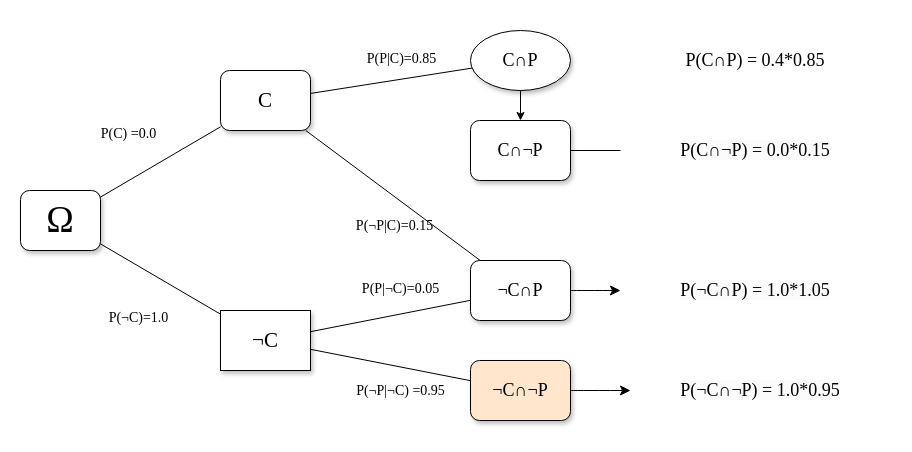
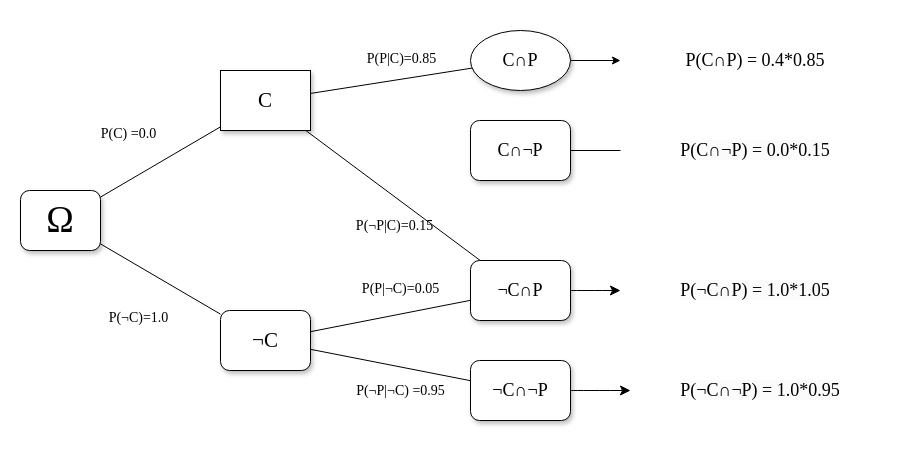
(266, 101) -> (266, 101)
(521, 110) -> (592, 61)
(266, 341) -> (266, 341)
(521, 391) -> (521, 391)
